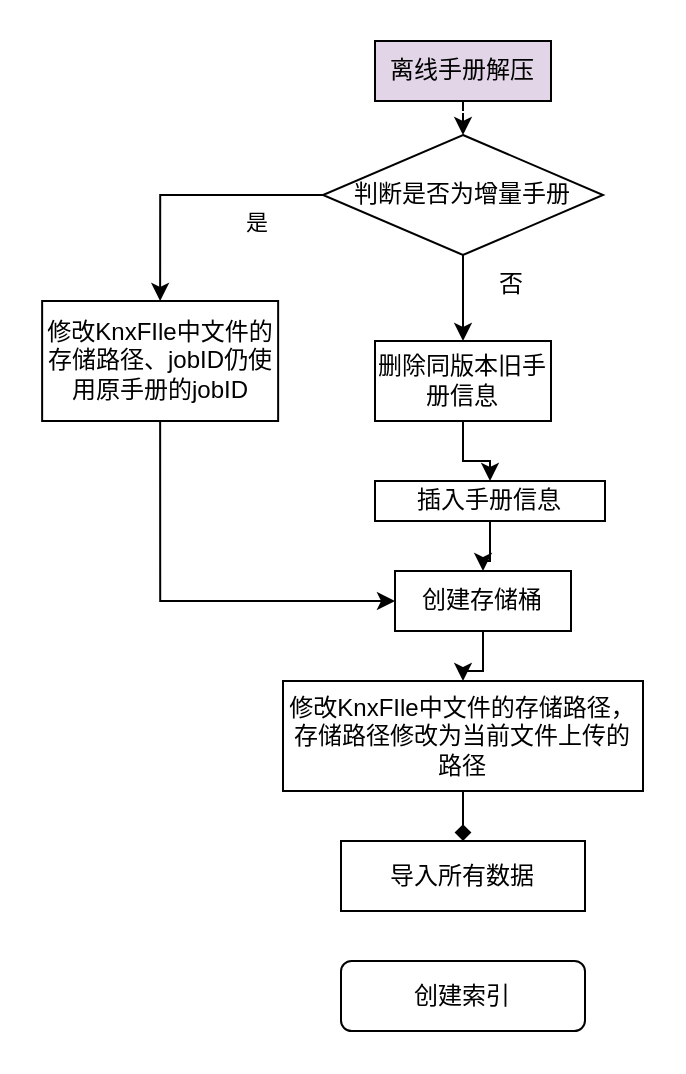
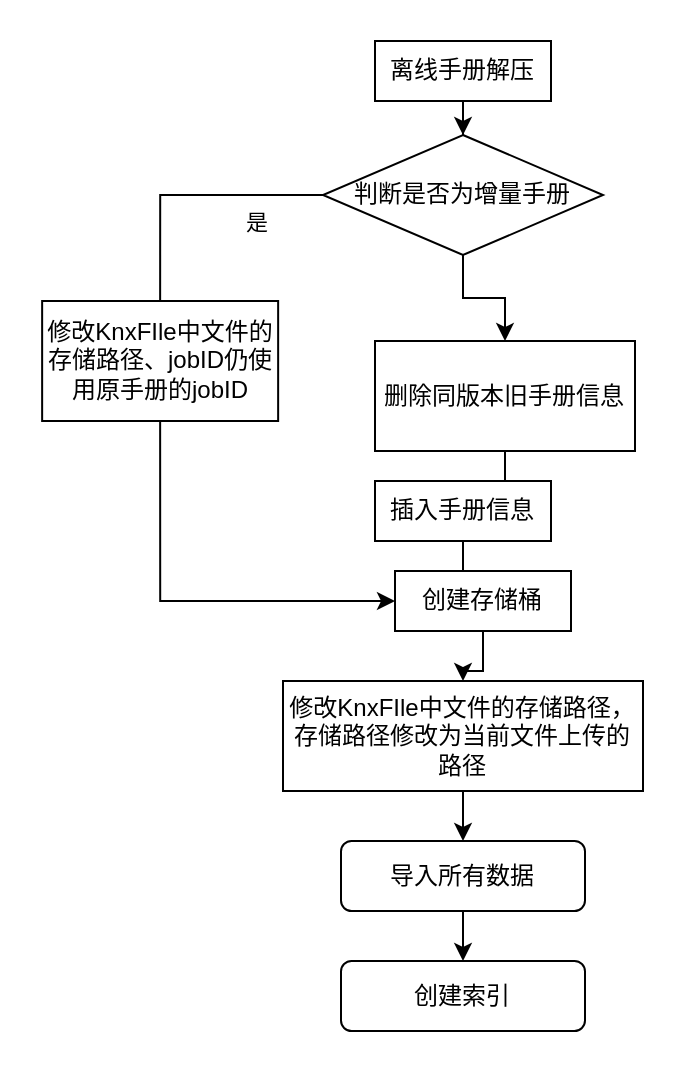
(463, 71) -> (463, 71)
(463, 111) -> (463, 111)
(511, 285) -> none
(160, 286) -> (160, 291)
(463, 381) -> (505, 396)
(490, 501) -> (463, 511)
(463, 825) -> (463, 826)
(463, 876) -> (463, 876)
none -> (463, 943)
